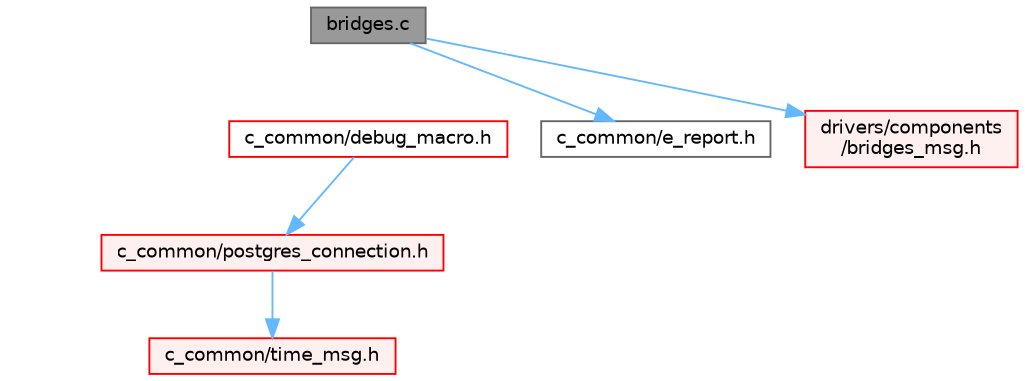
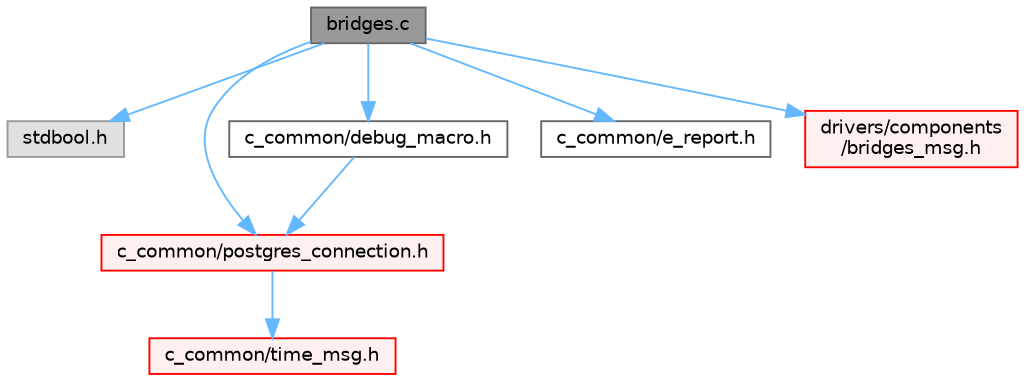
none -> (368, 73)
none -> (213, 110)
none -> (66, 139)
(368, 139) -> (368, 139)
